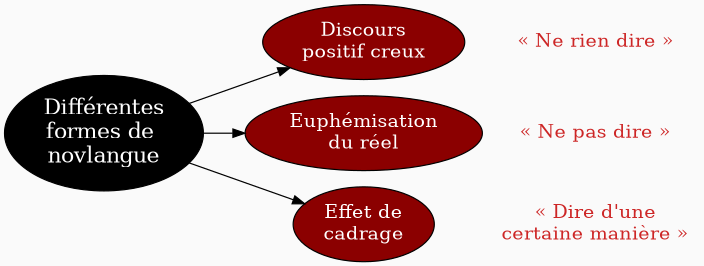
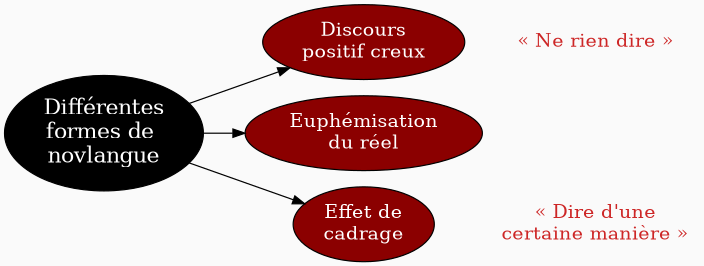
(596, 133) -> none
